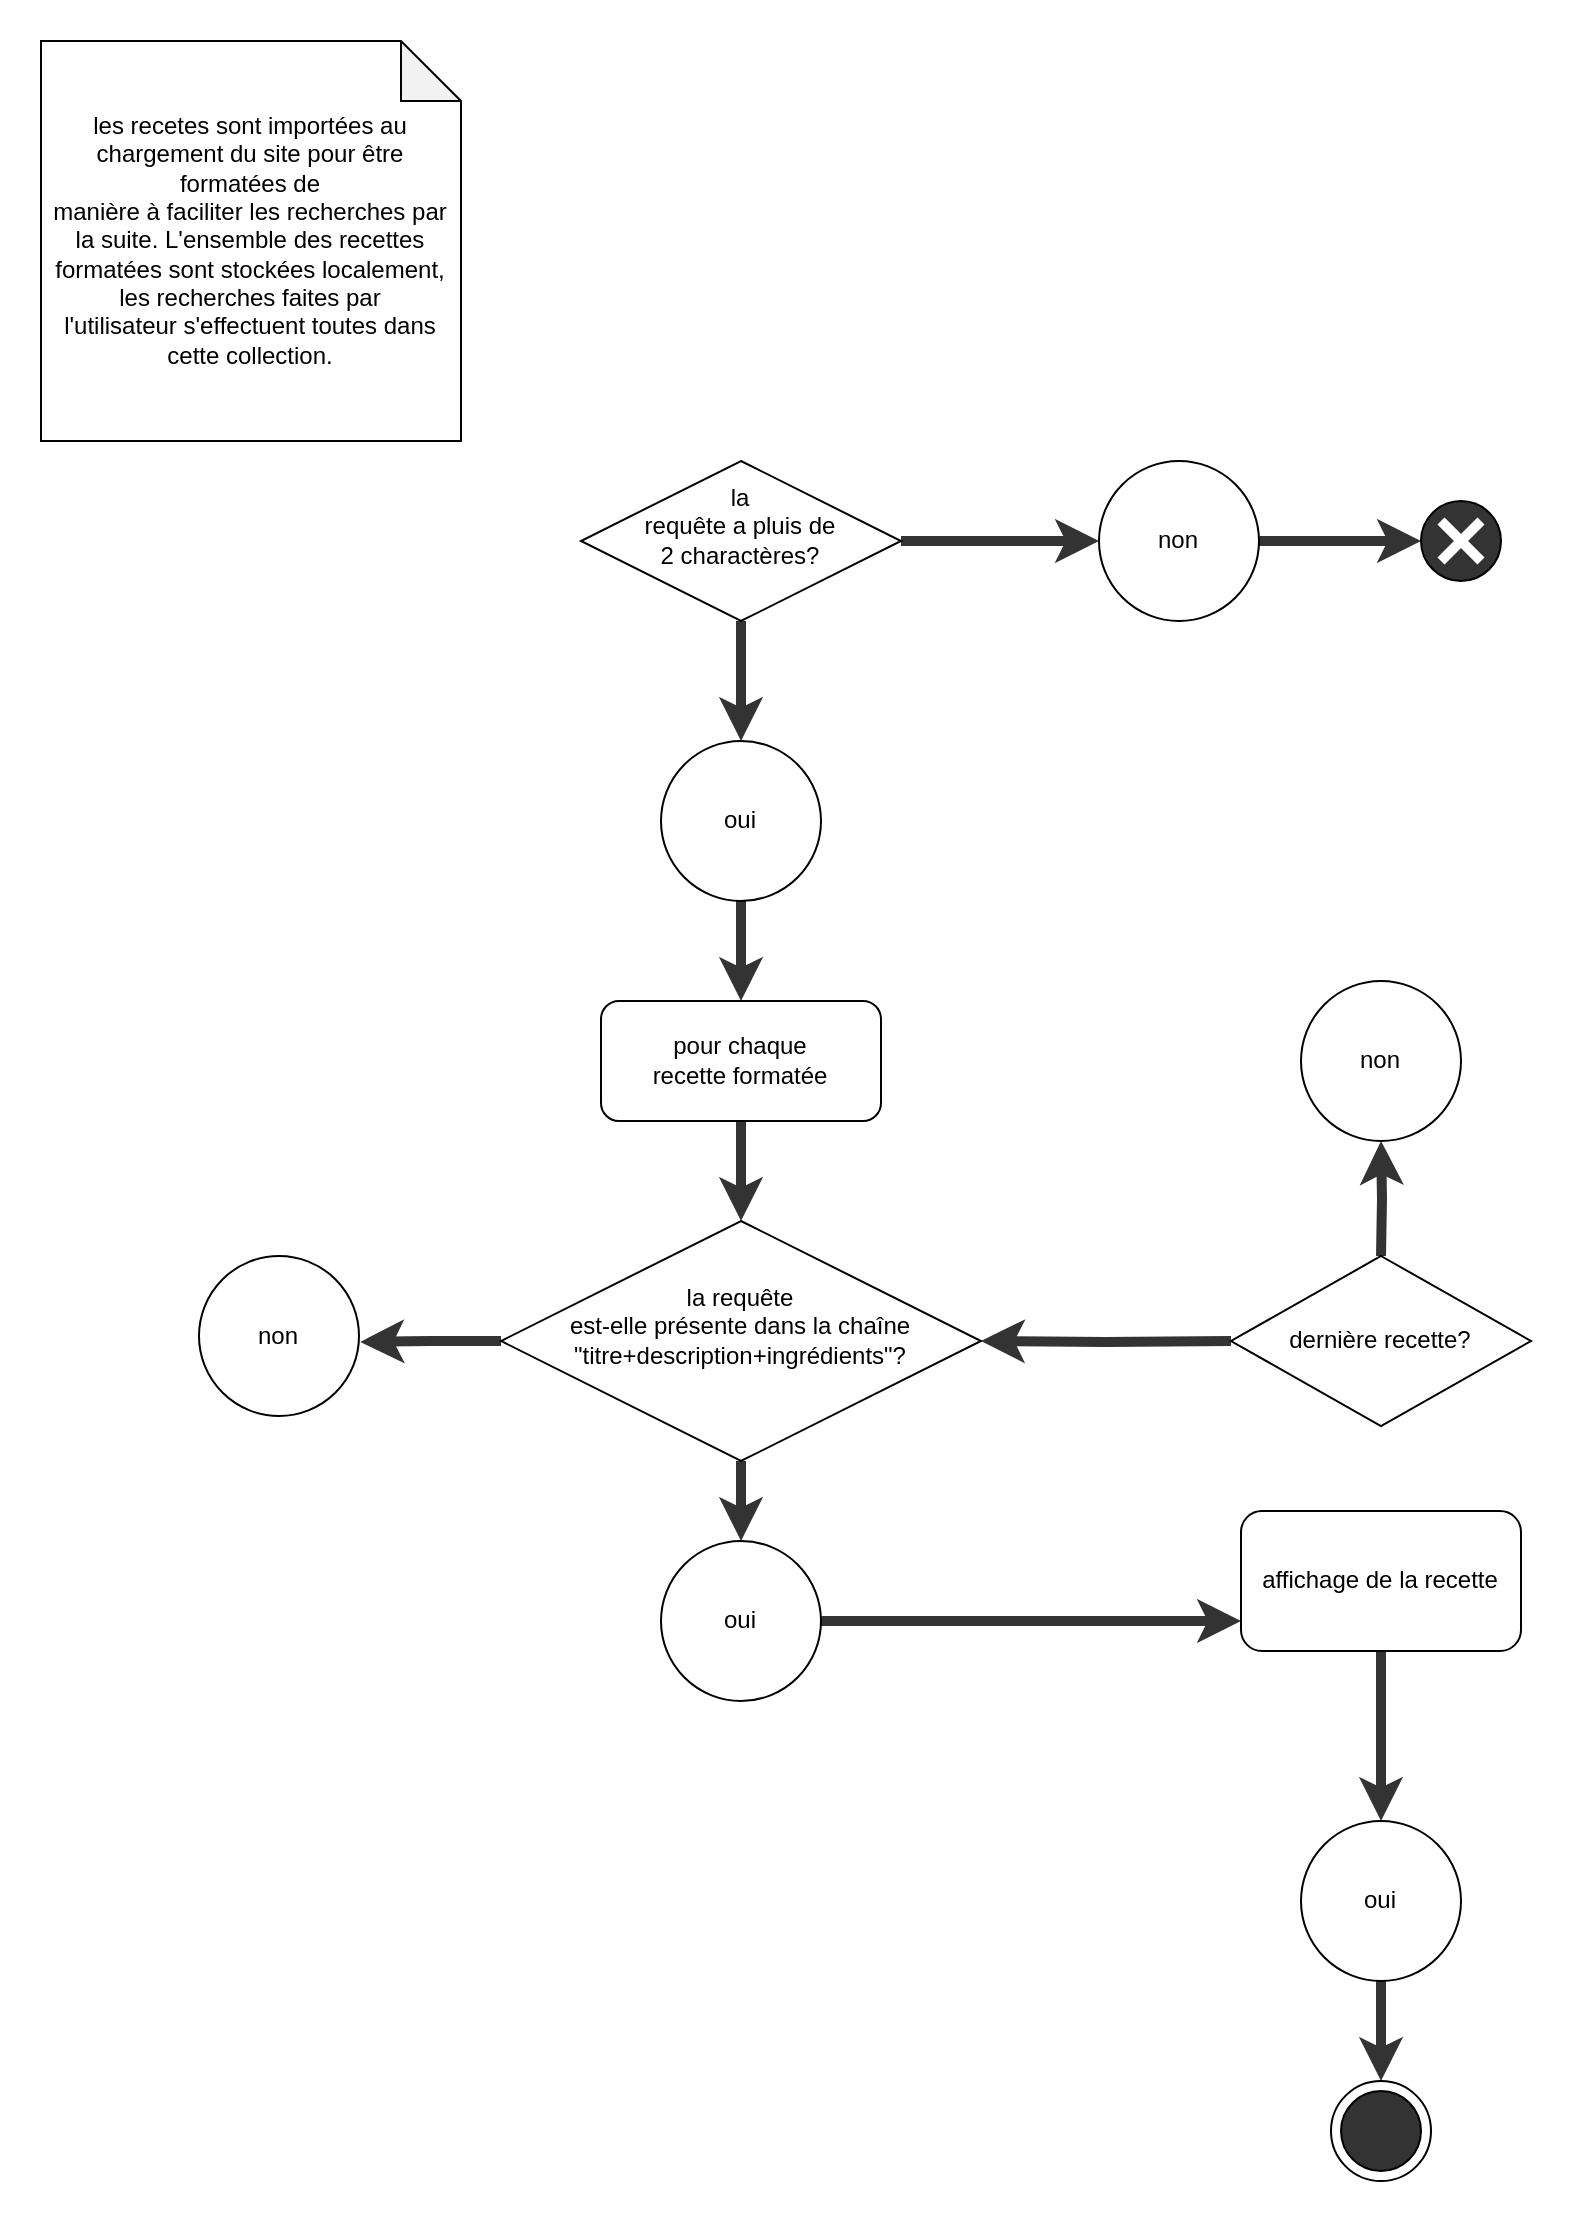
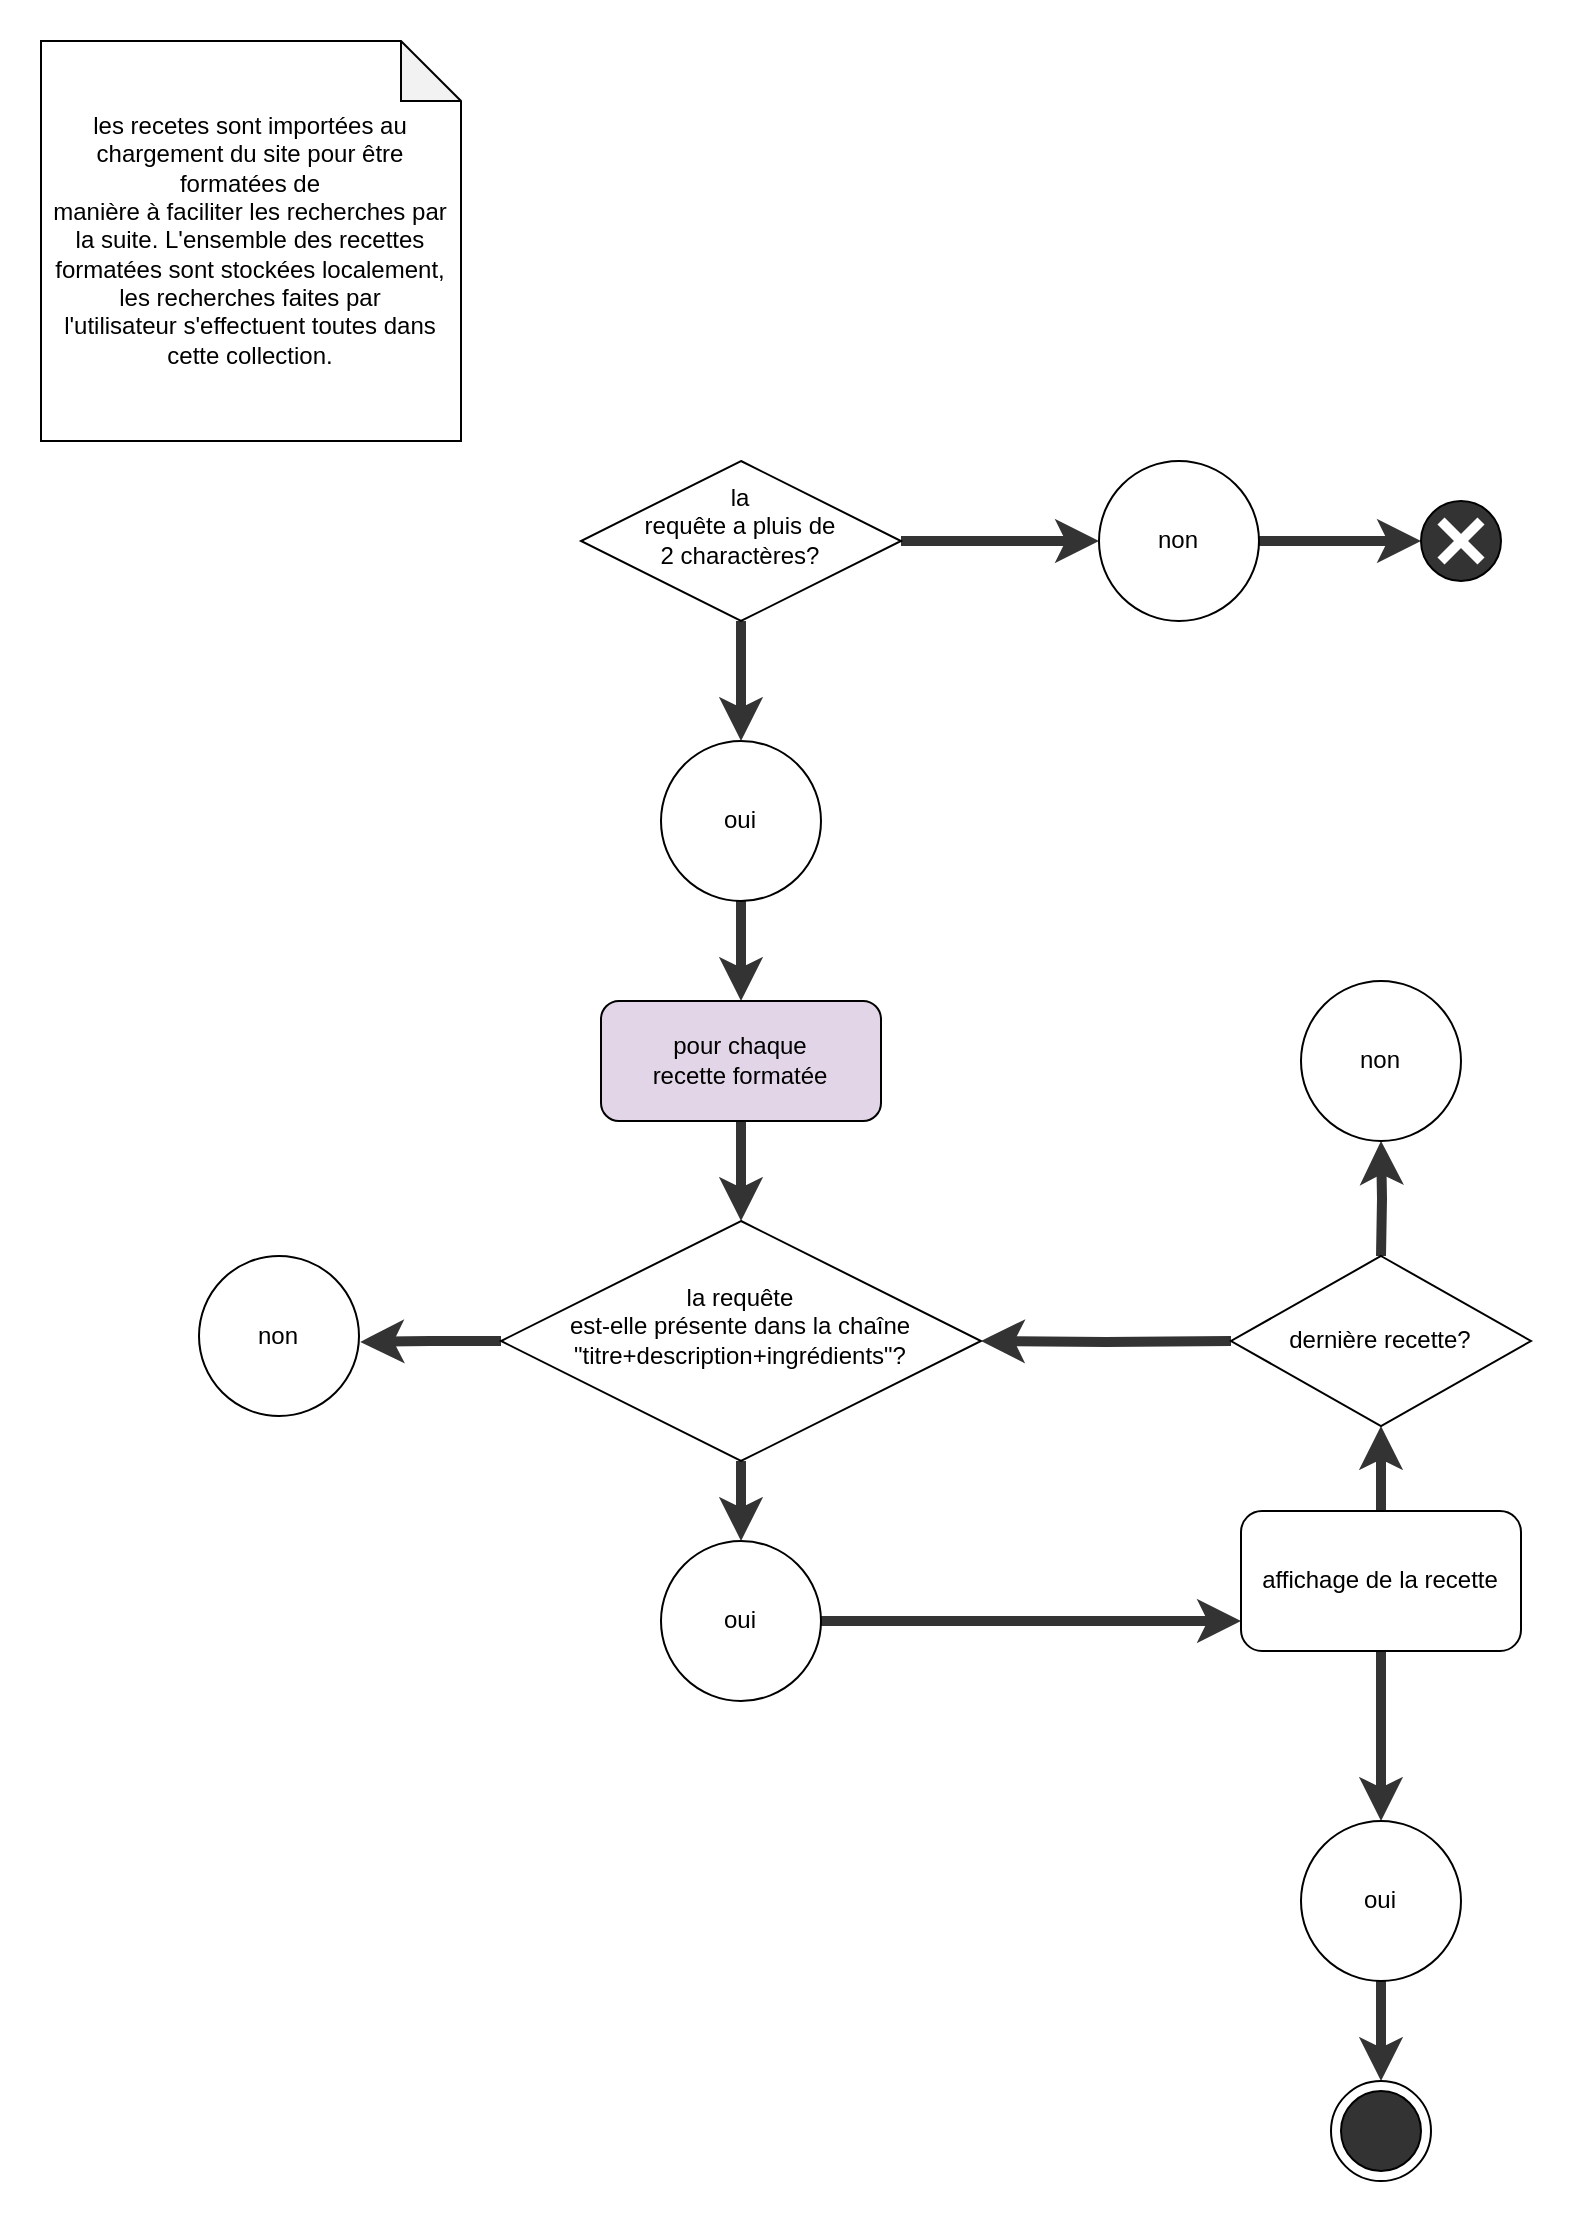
(741, 1061) -> (741, 1061)
none -> (1381, 1483)
